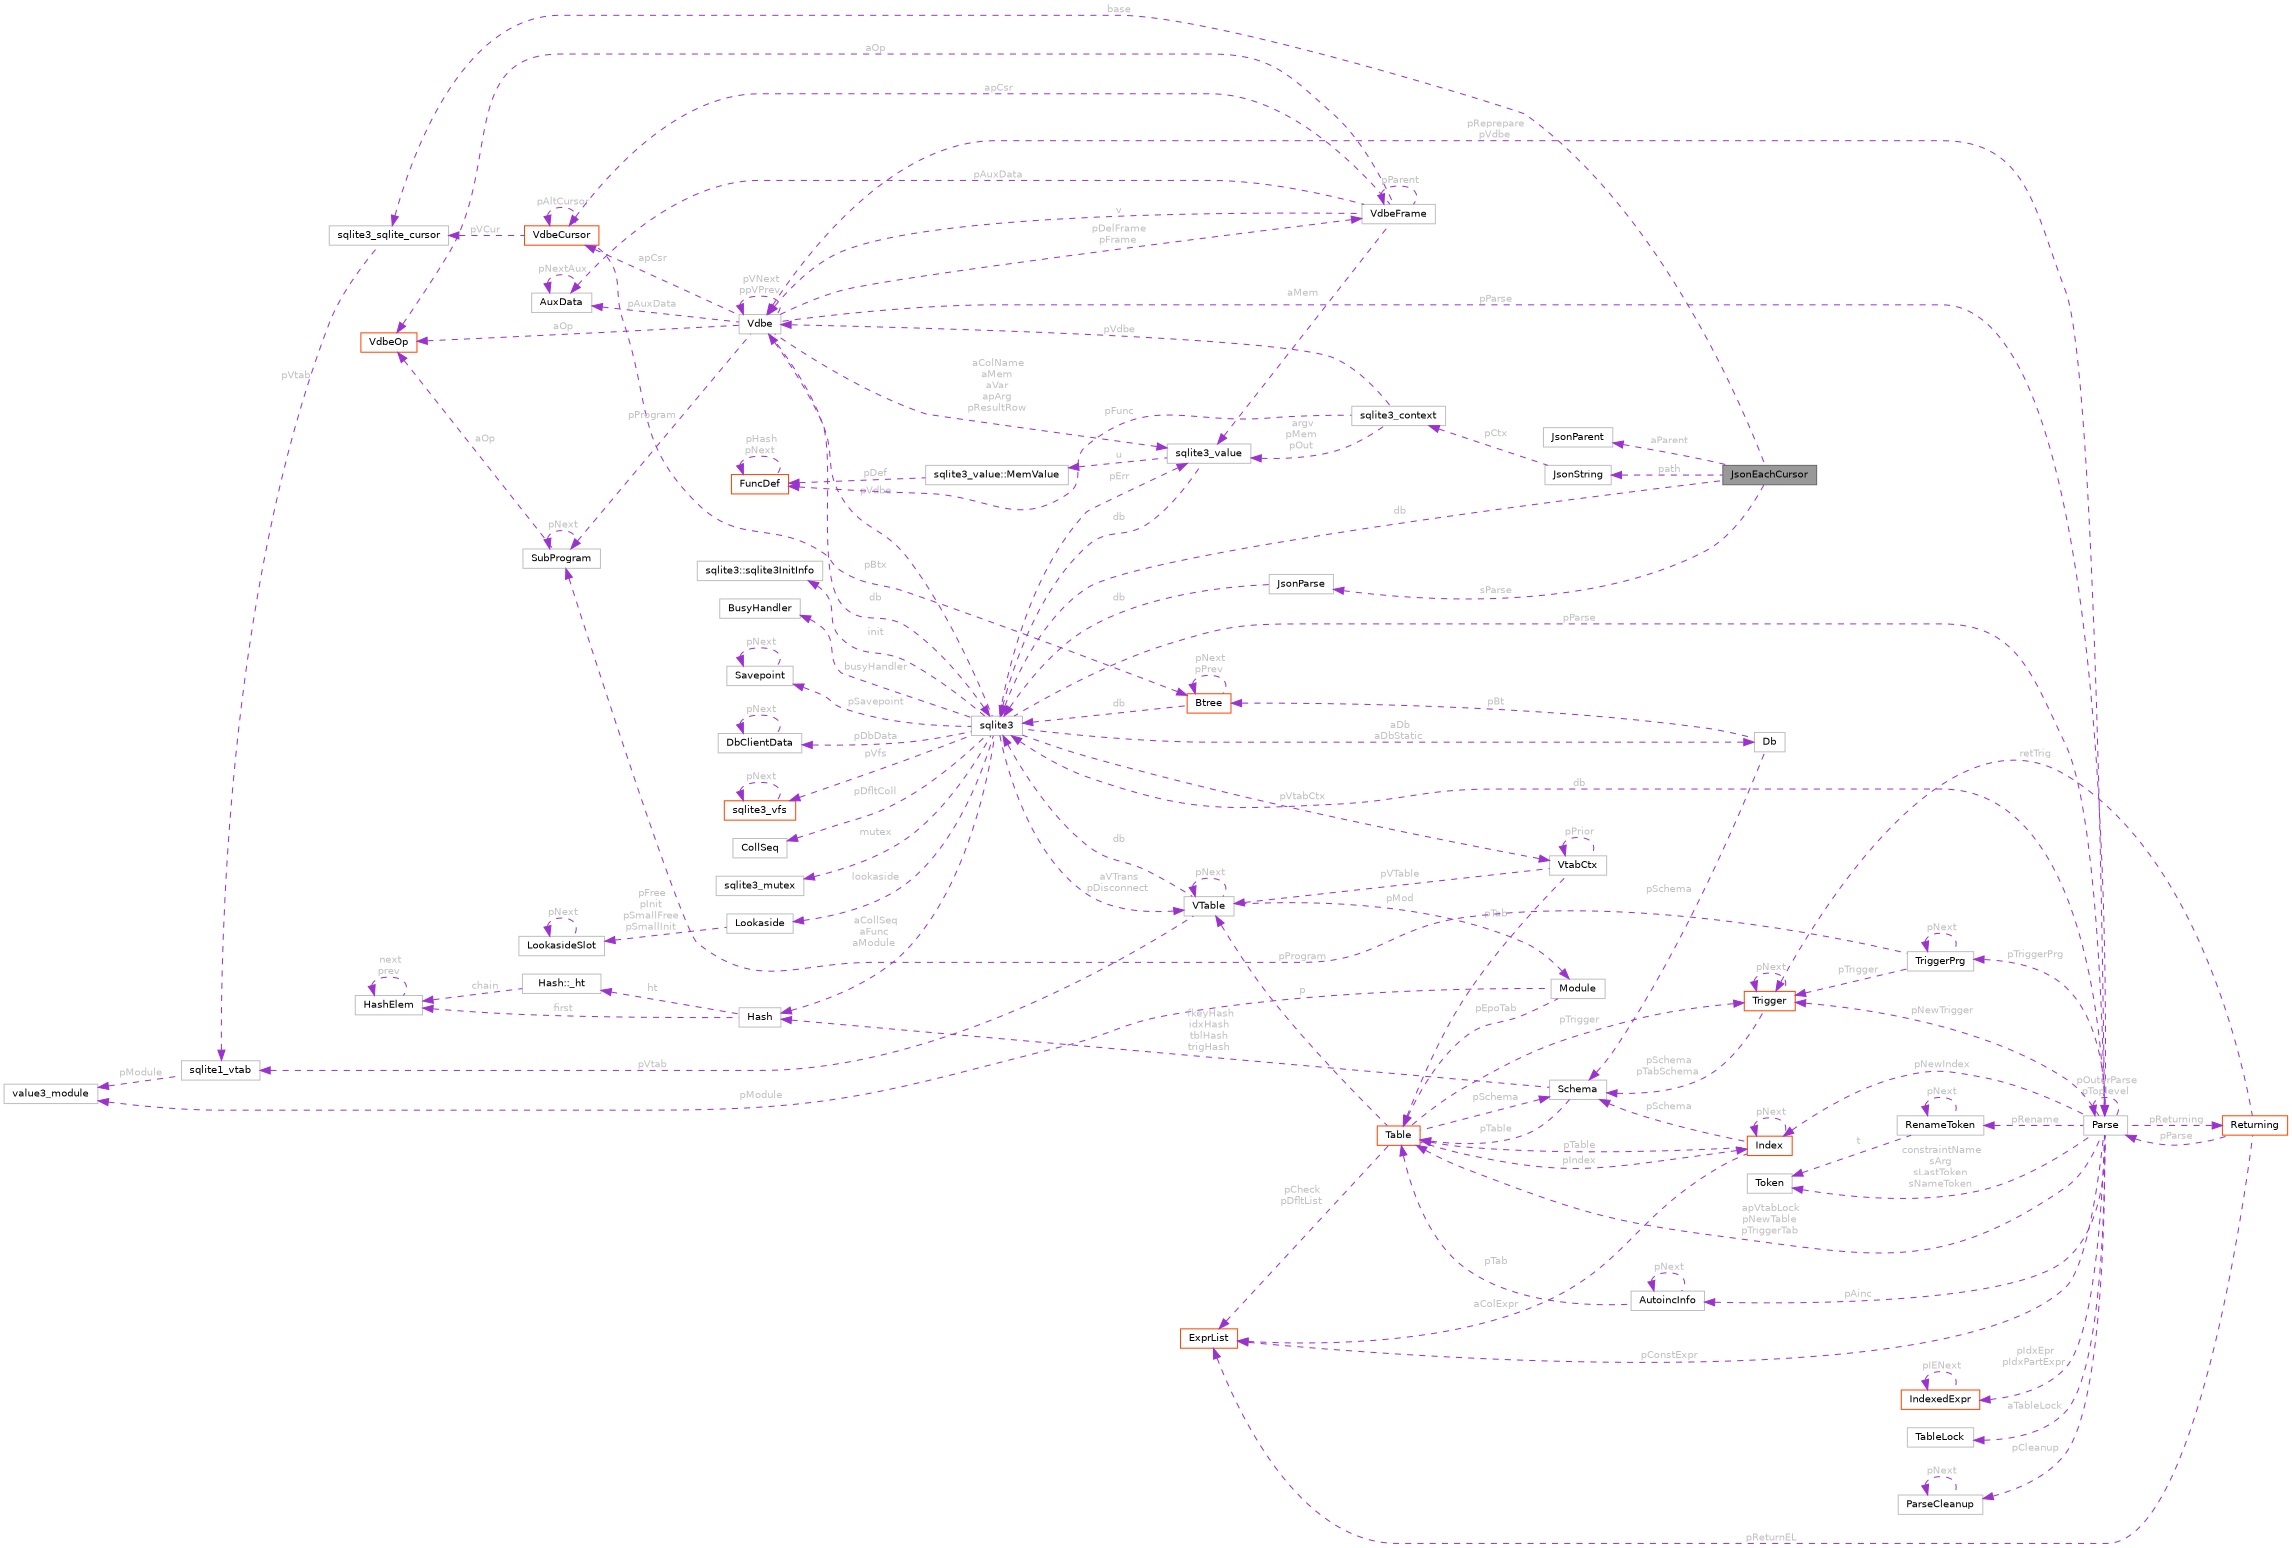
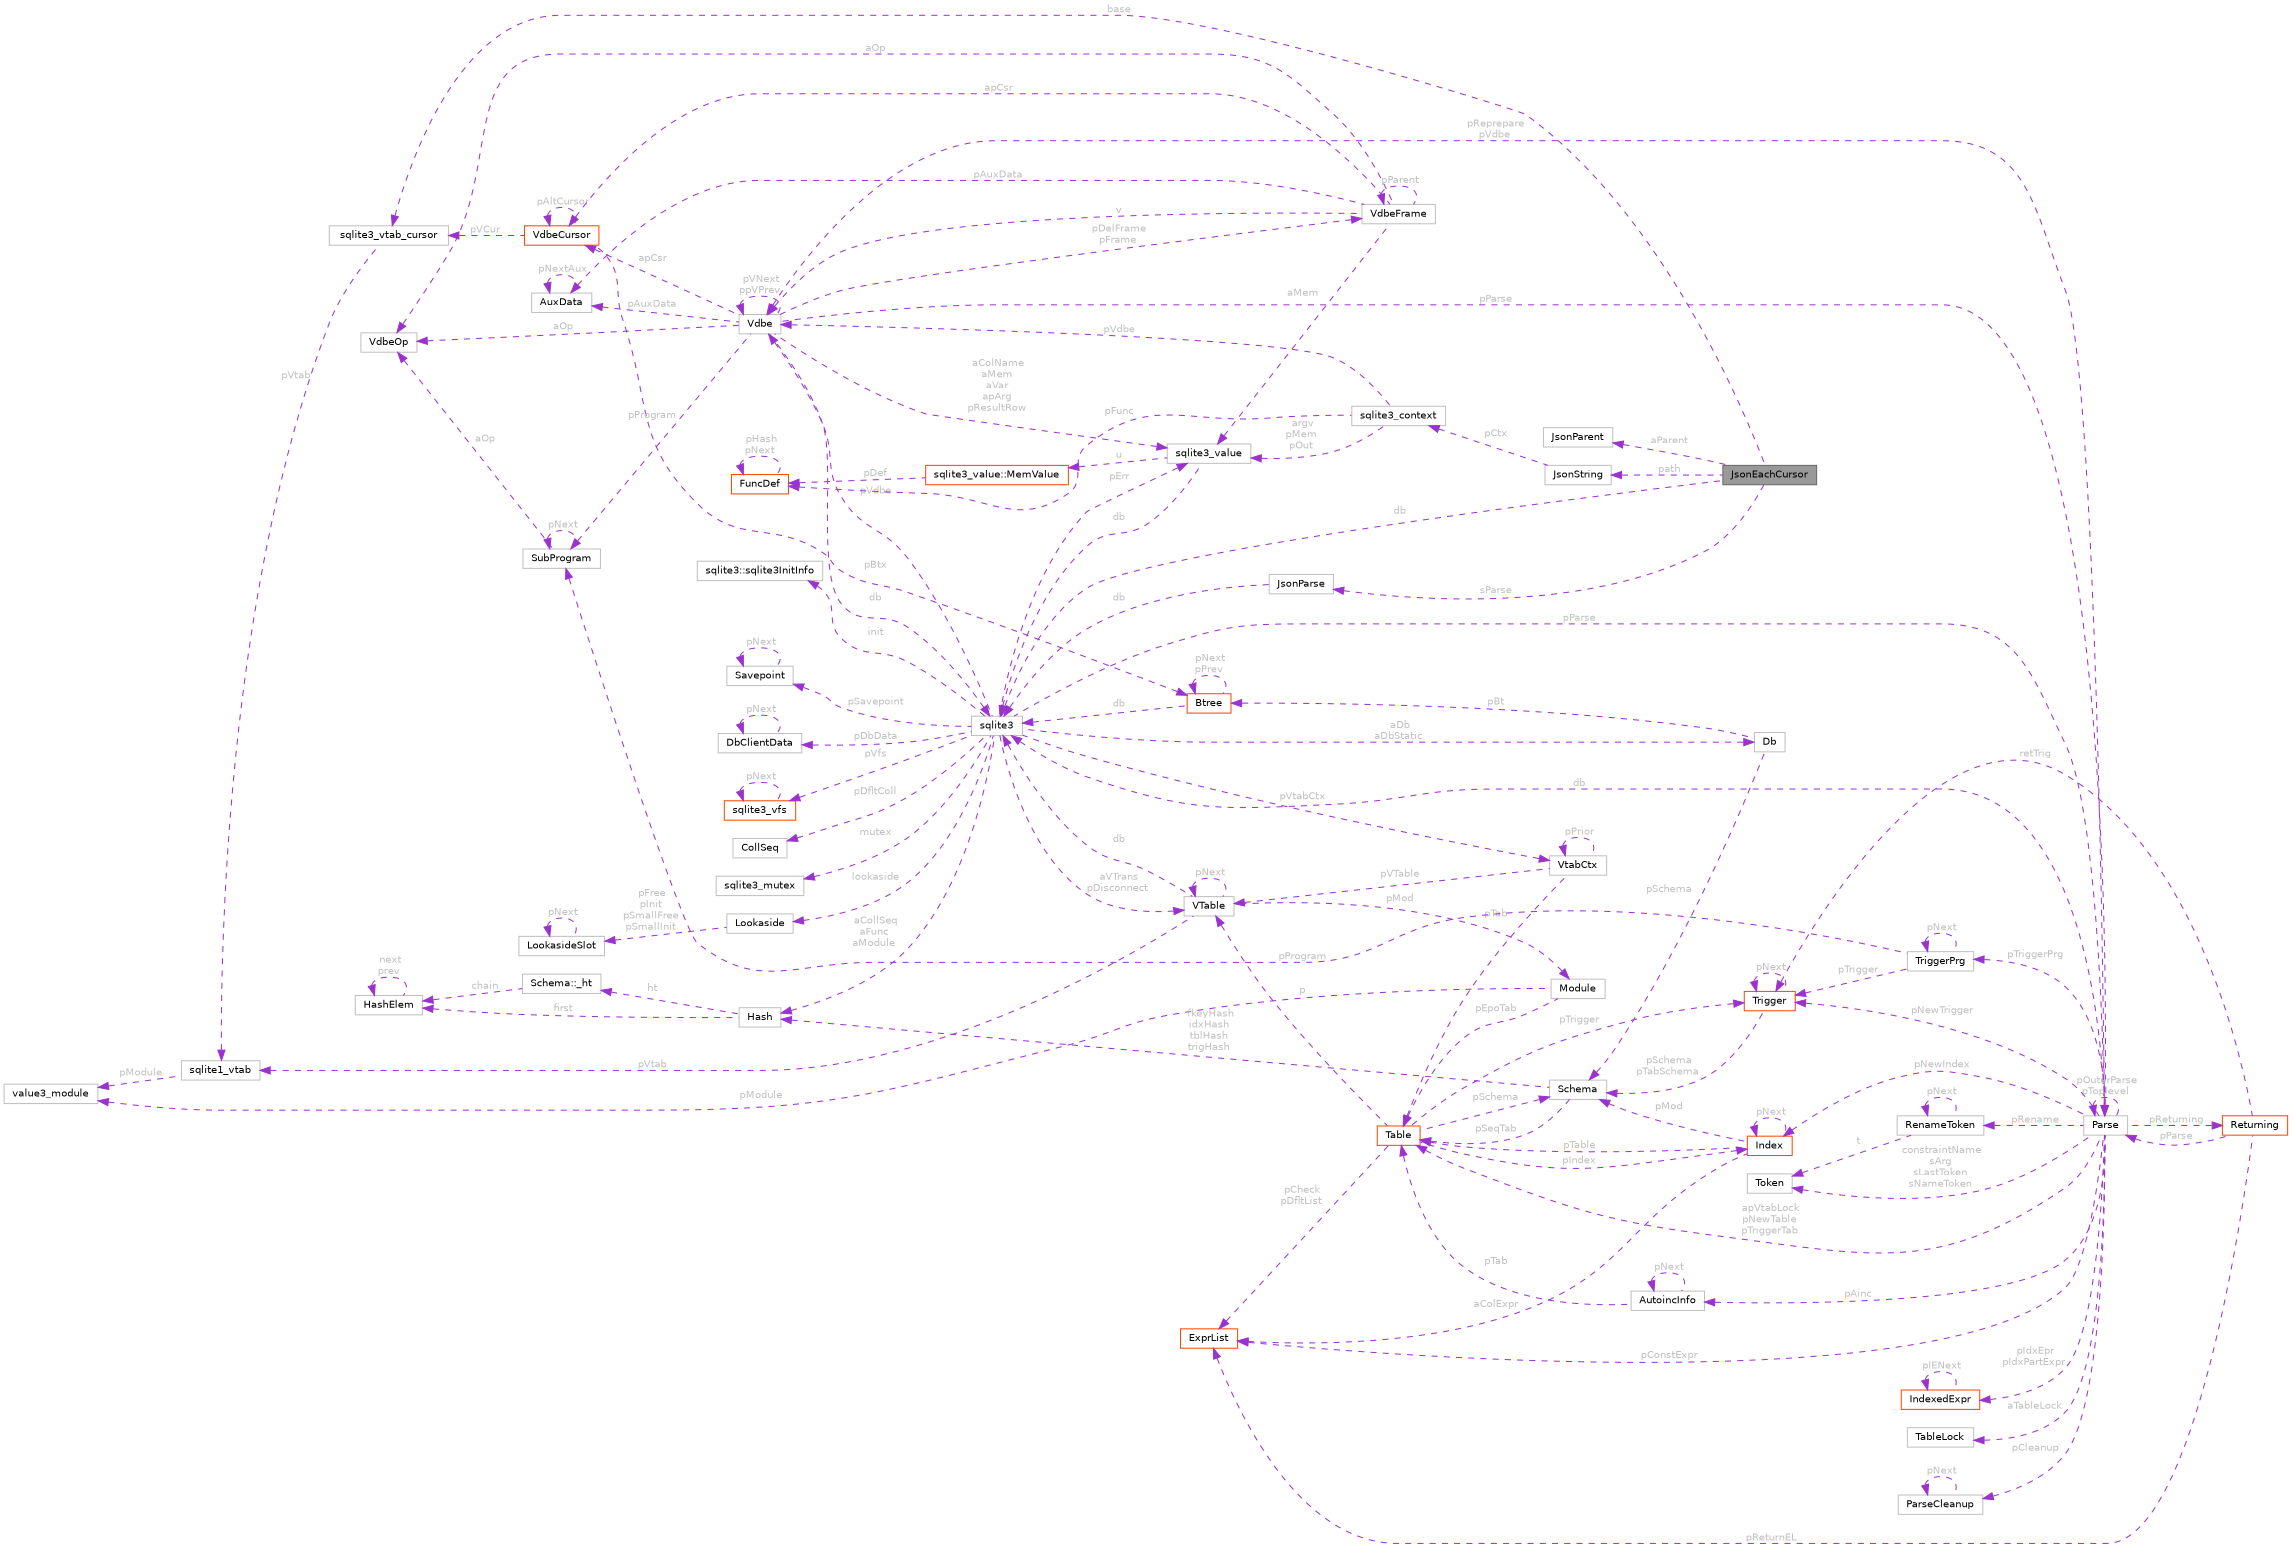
(389, 235) -> (389, 235)
(389, 343) -> (389, 343)
(997, 475) -> (997, 475)
(760, 609) -> none
(562, 984) -> (562, 984)
(1668, 1107) -> (1668, 1107)
(1495, 1129) -> (1495, 1129)
